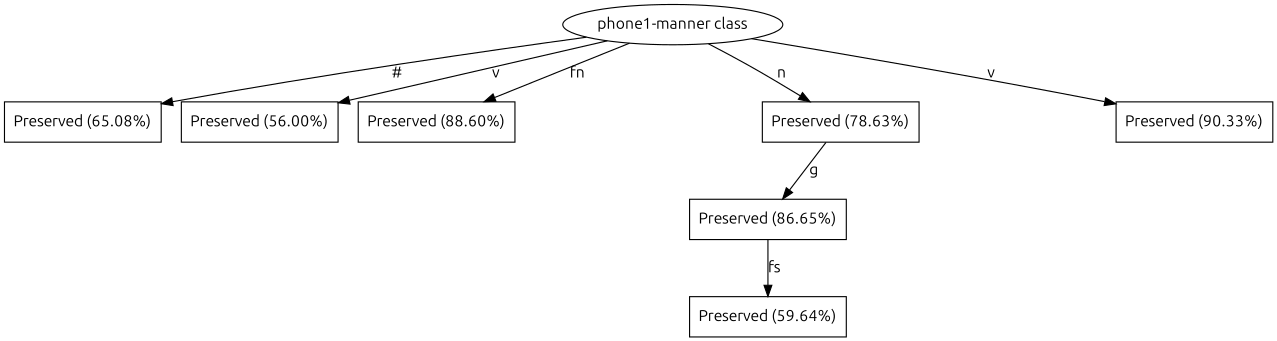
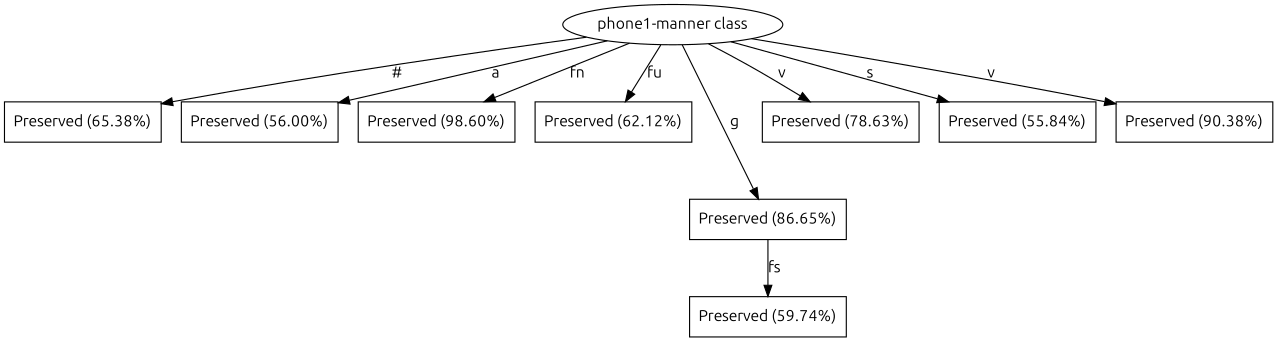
(496, 73) -> (496, 73)
(782, 73) -> (782, 73)
(83, 122) -> (83, 122)
(437, 122) -> (437, 122)
none -> (613, 122)
none -> (1018, 122)
(1194, 122) -> (1194, 122)
(808, 166) -> (718, 117)
(768, 317) -> (768, 317)
